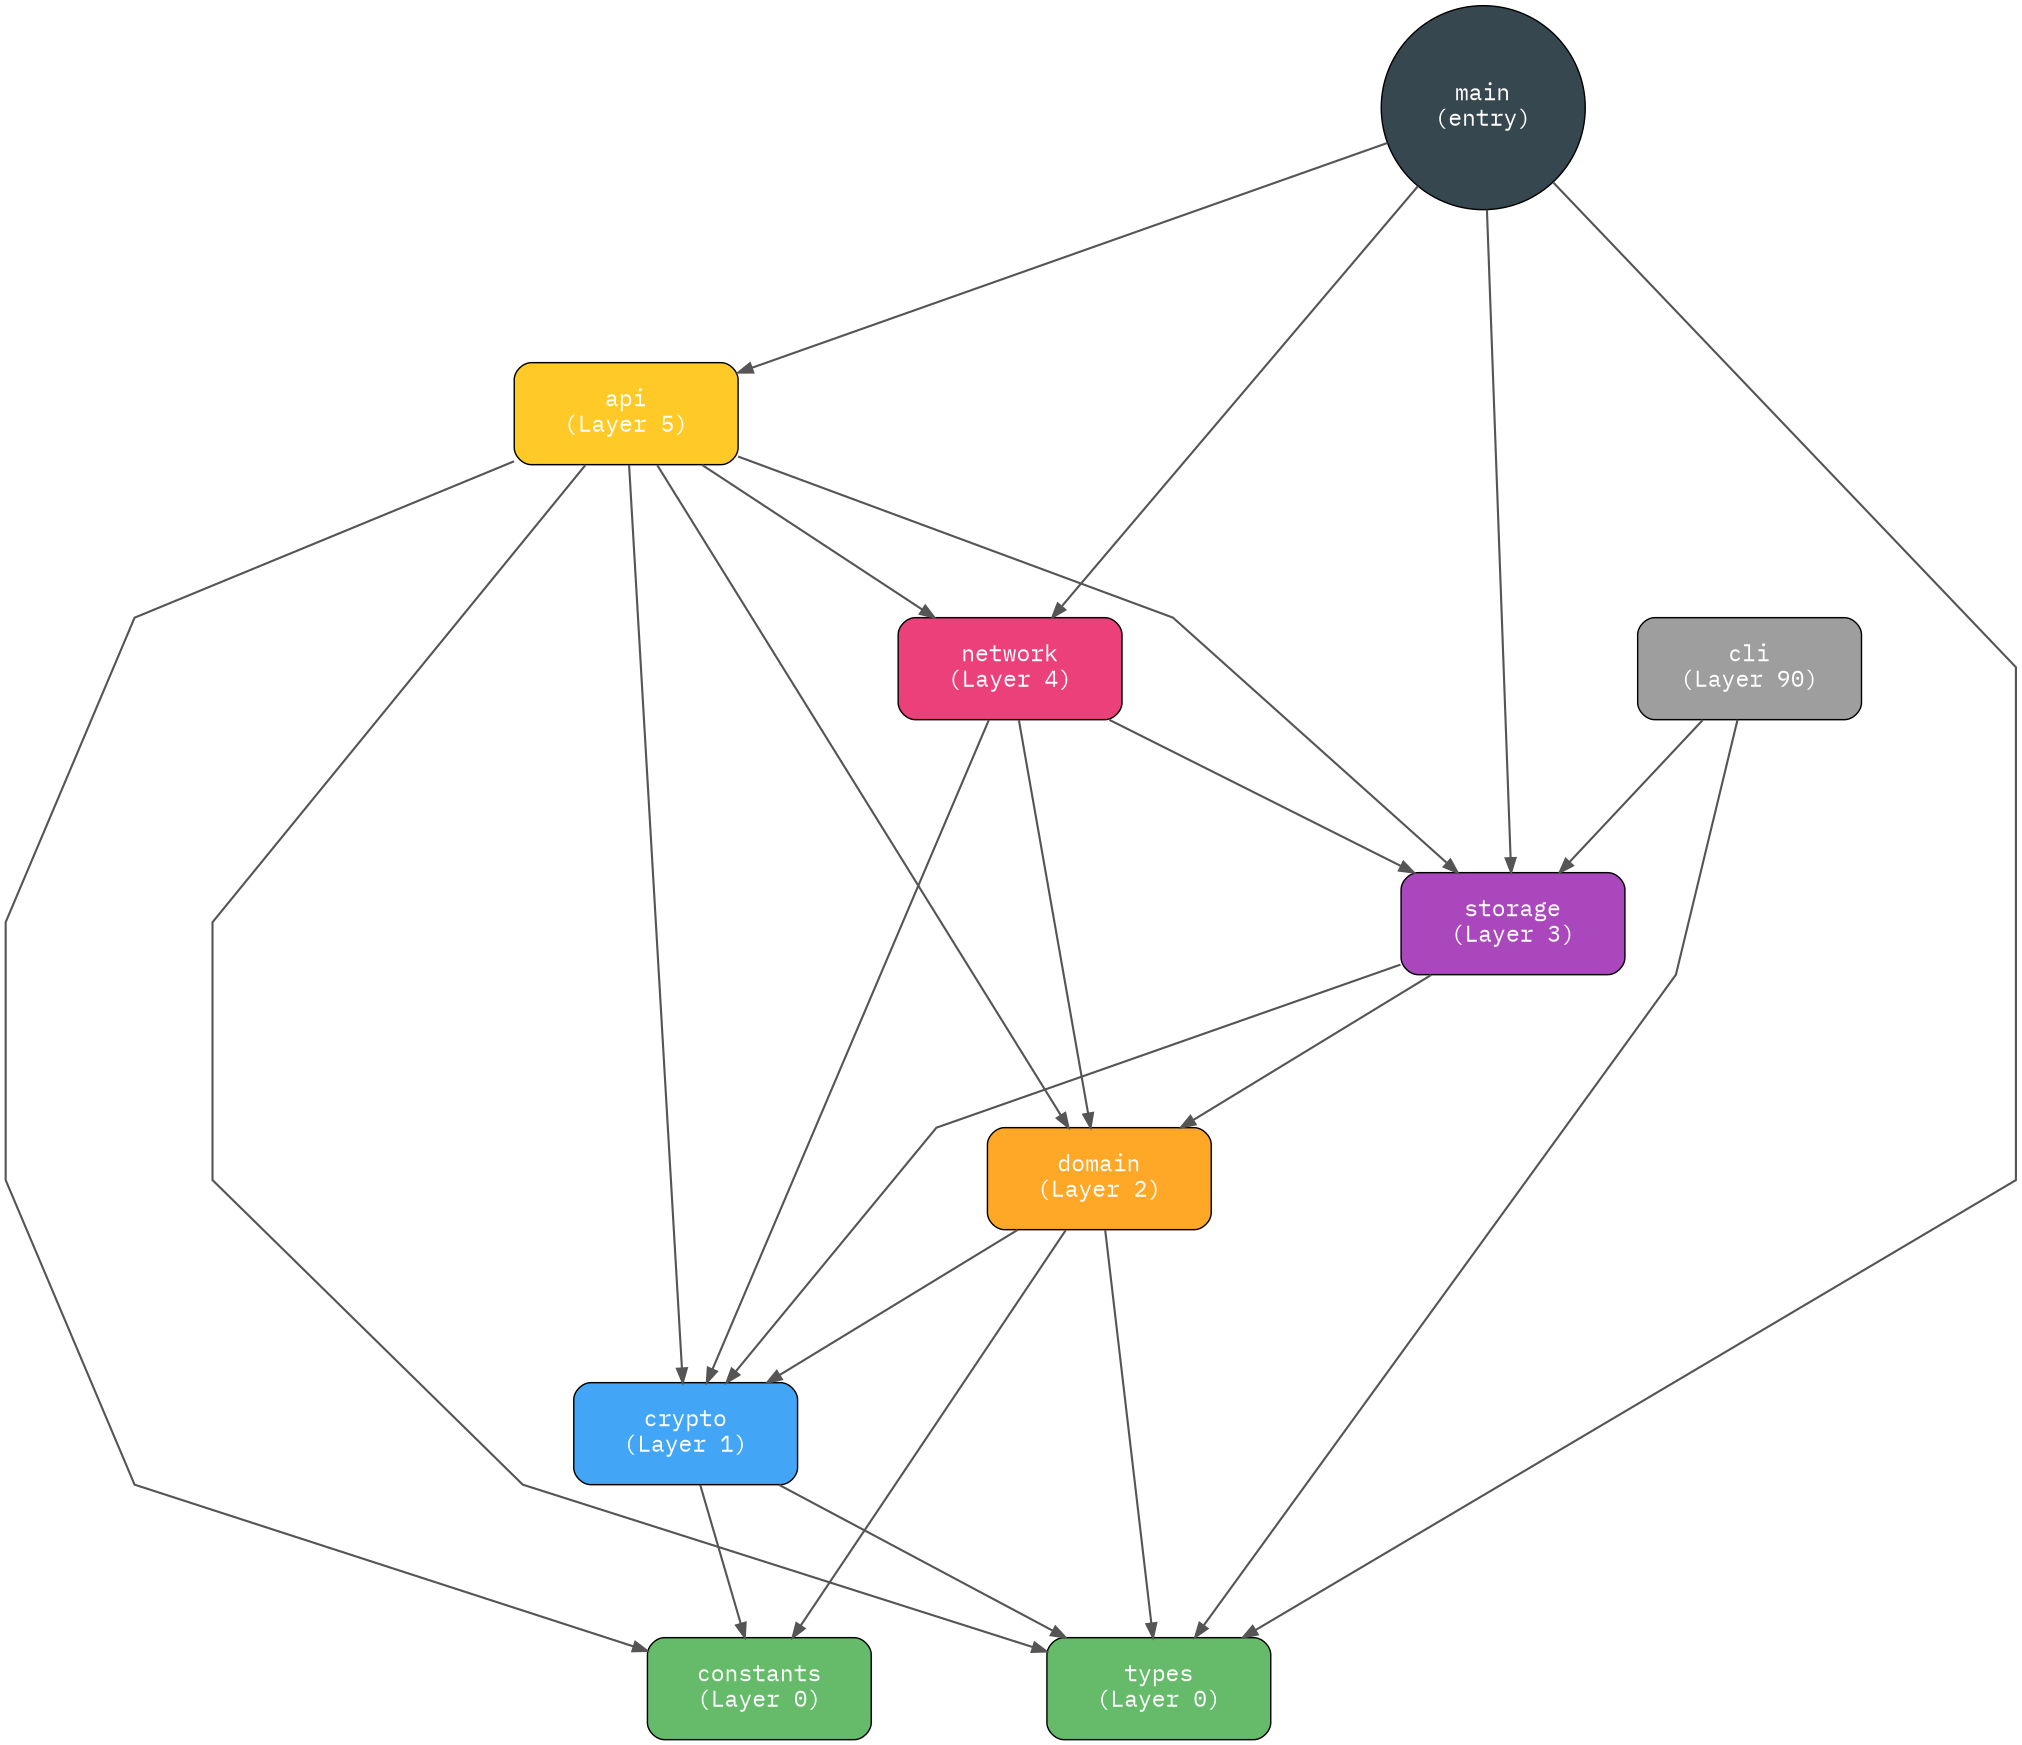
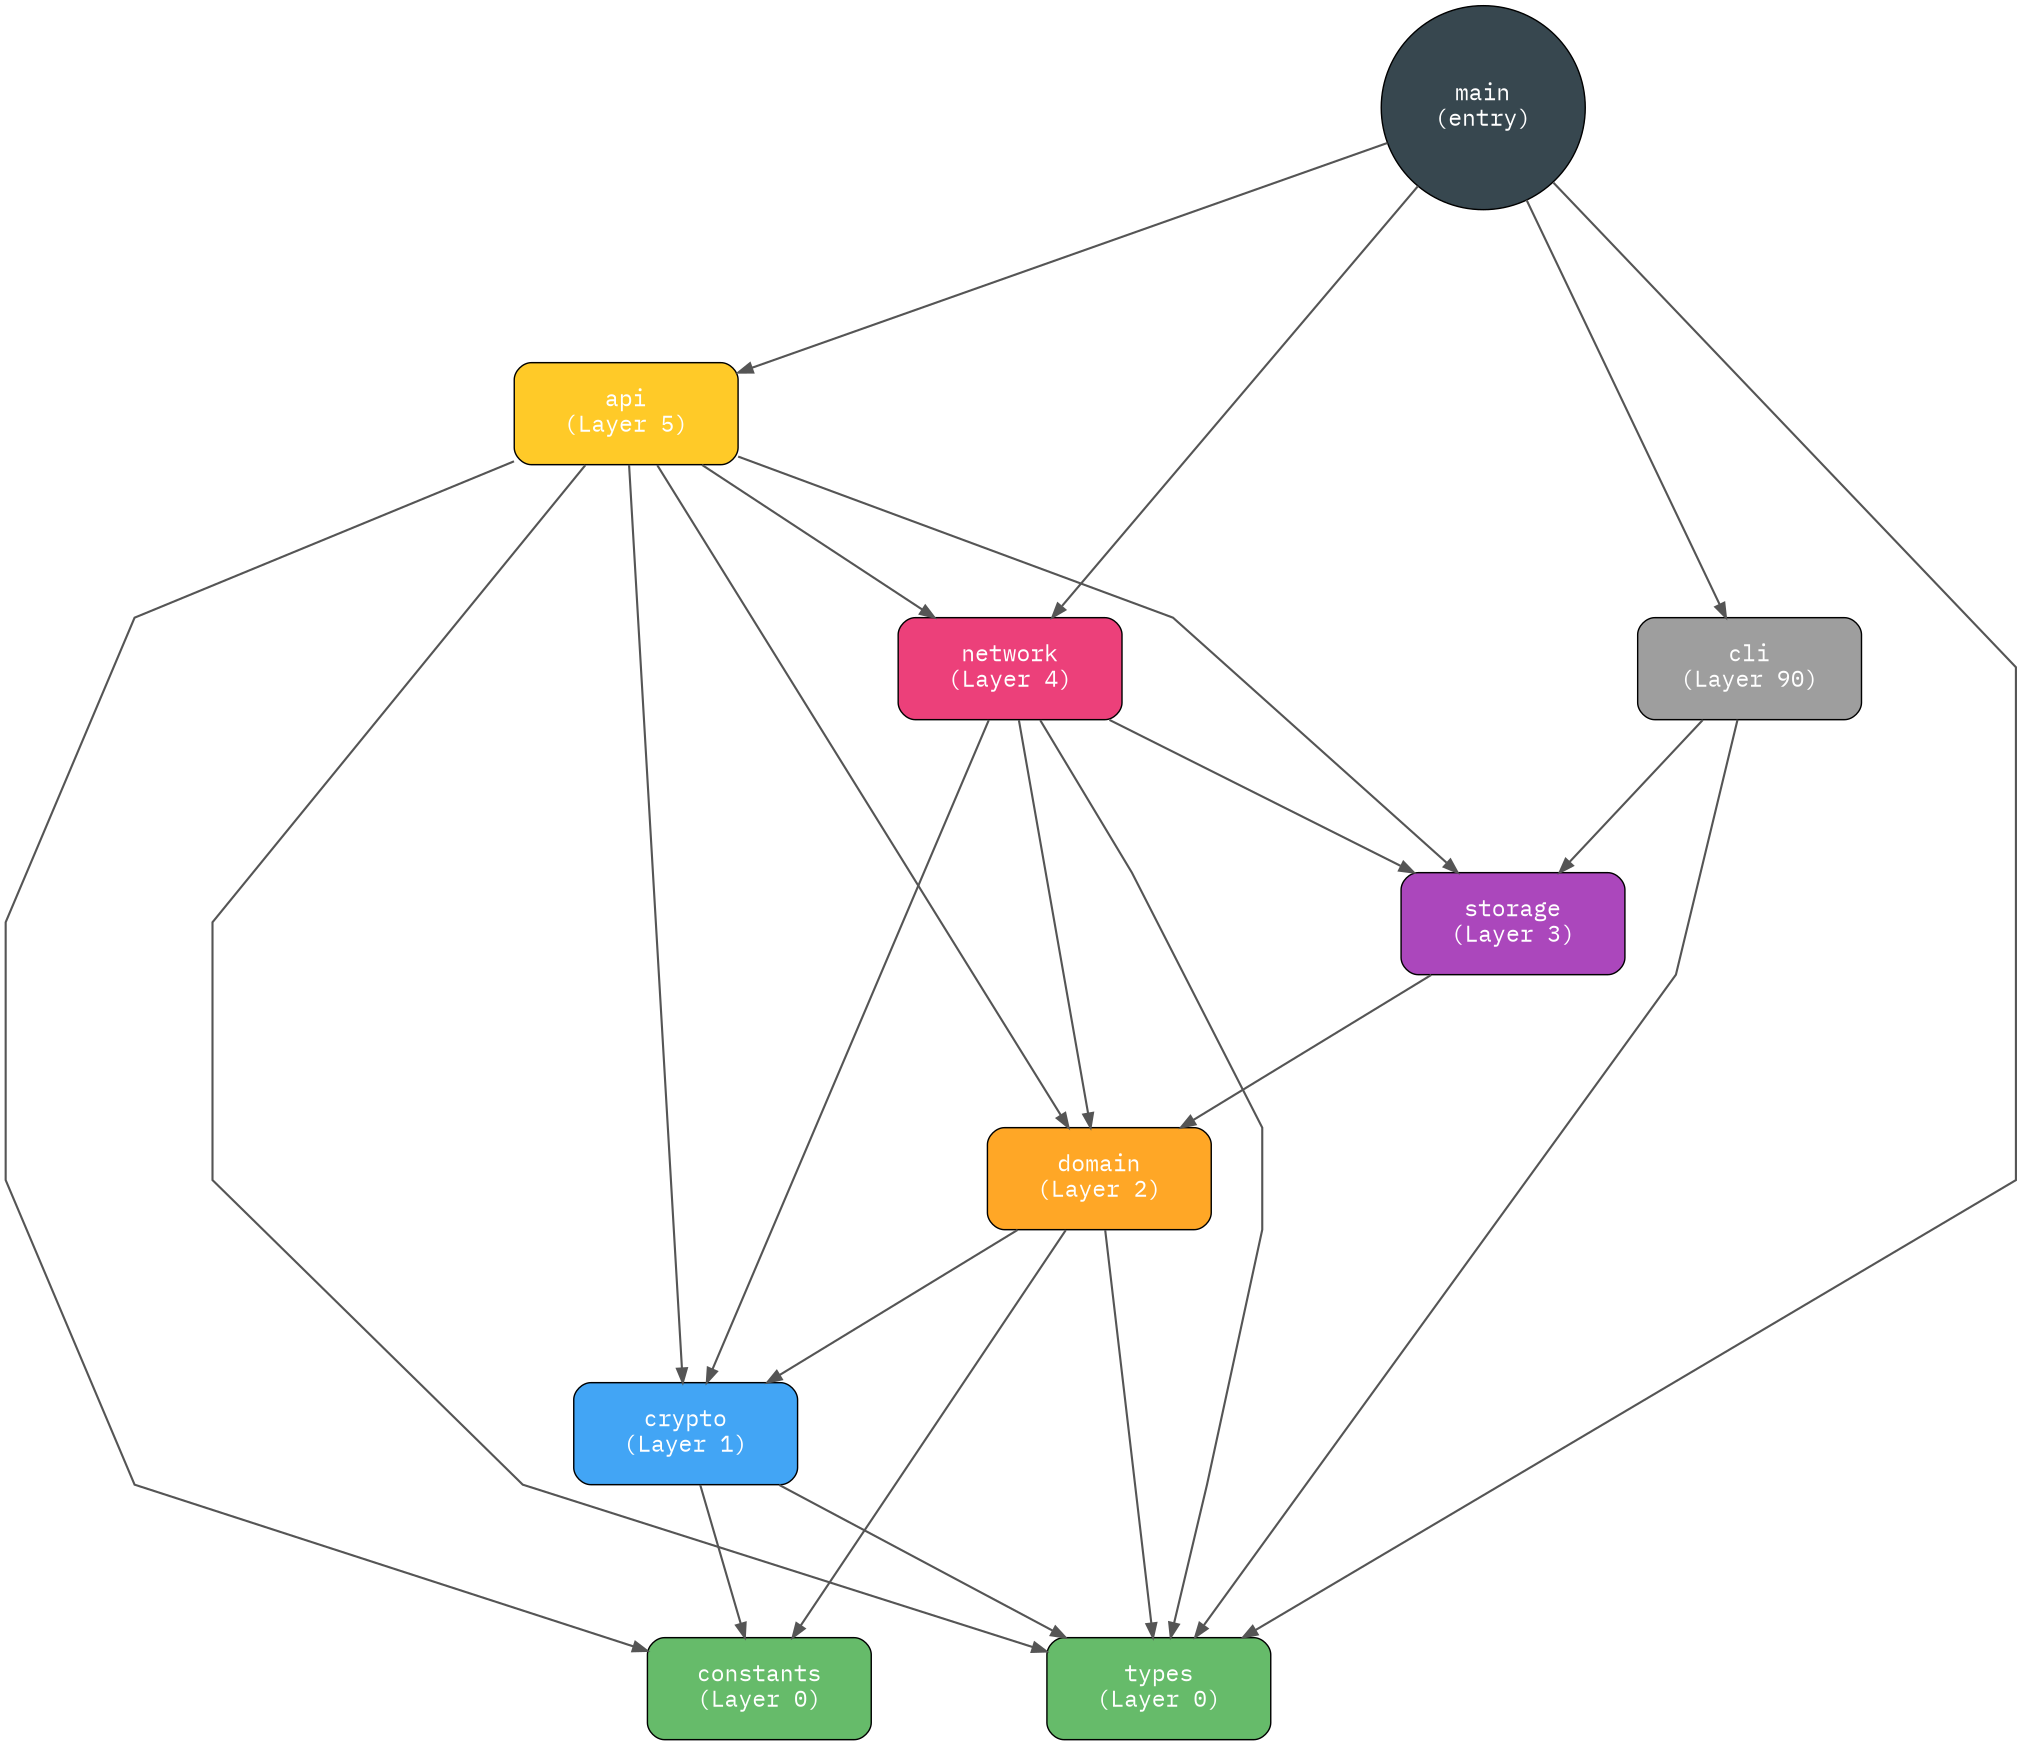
(1499, 534) -> (1623, 402)
(1019, 1099) -> none
none -> (1262, 1148)
